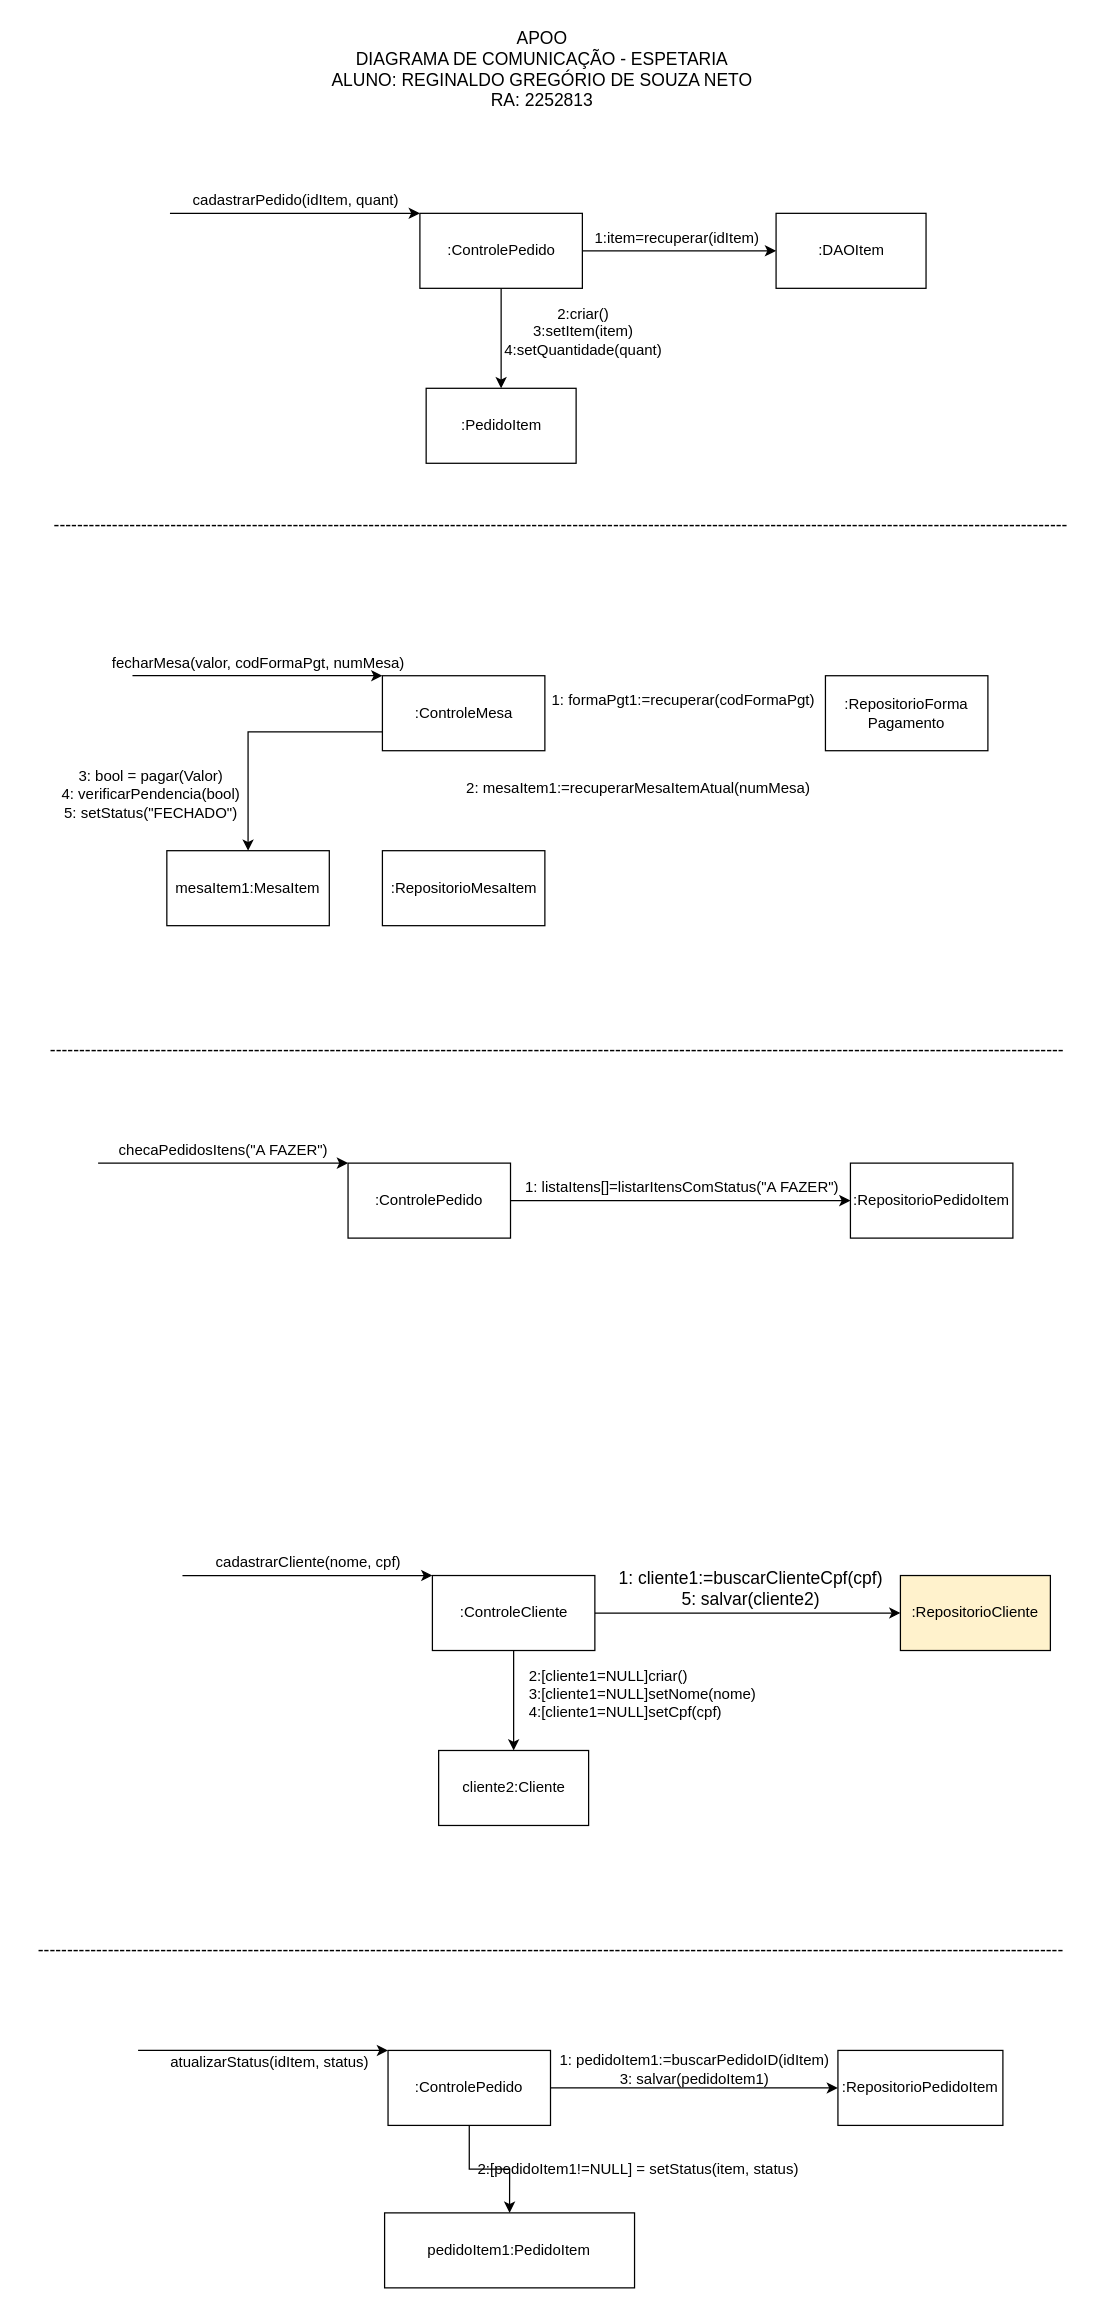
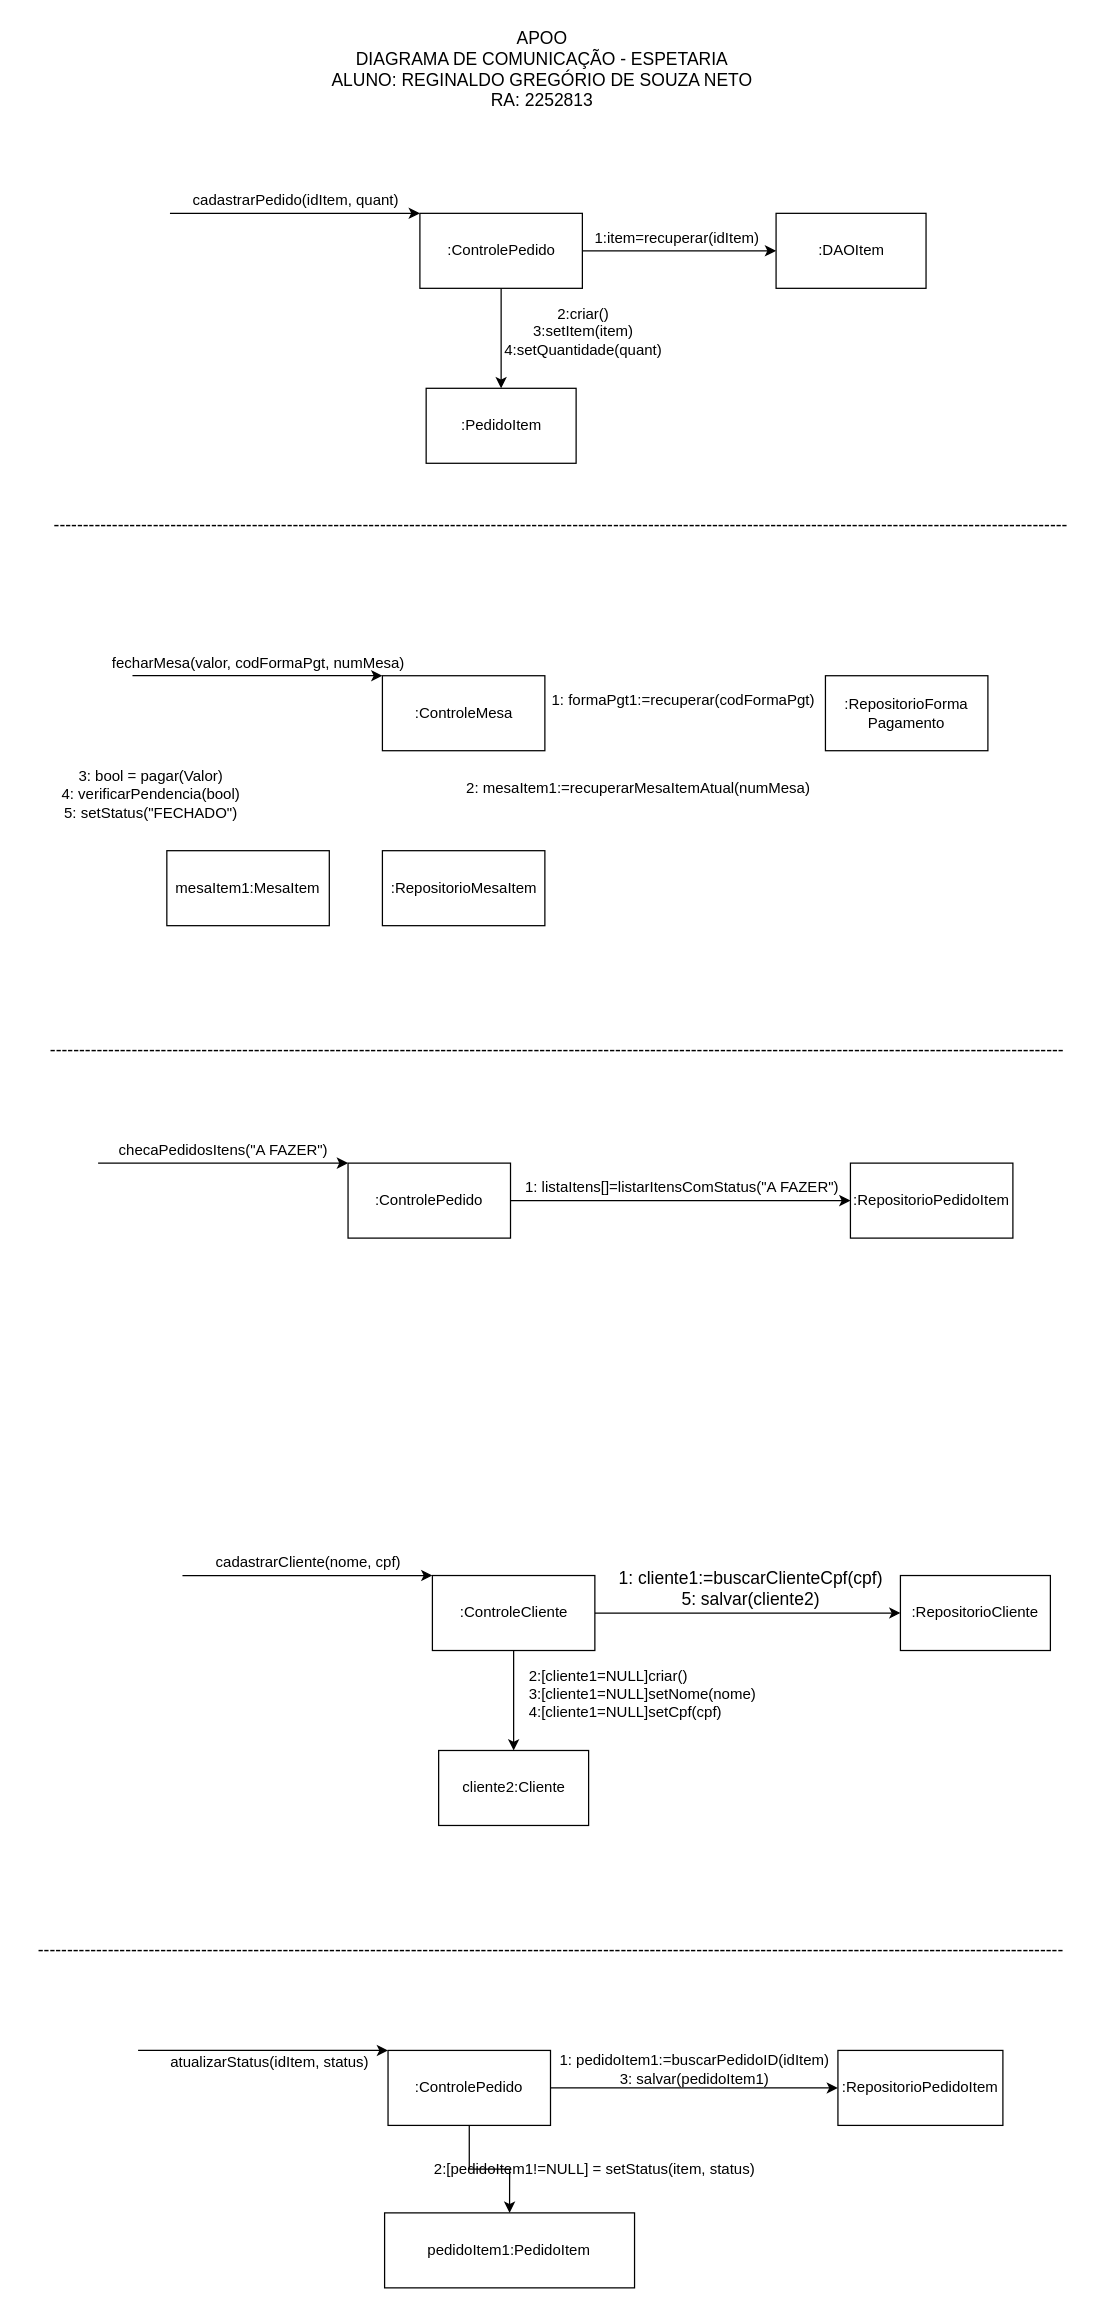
(260, 732) -> none
(976, 1613) -> (976, 1613)
(638, 2169) -> (594, 2169)
